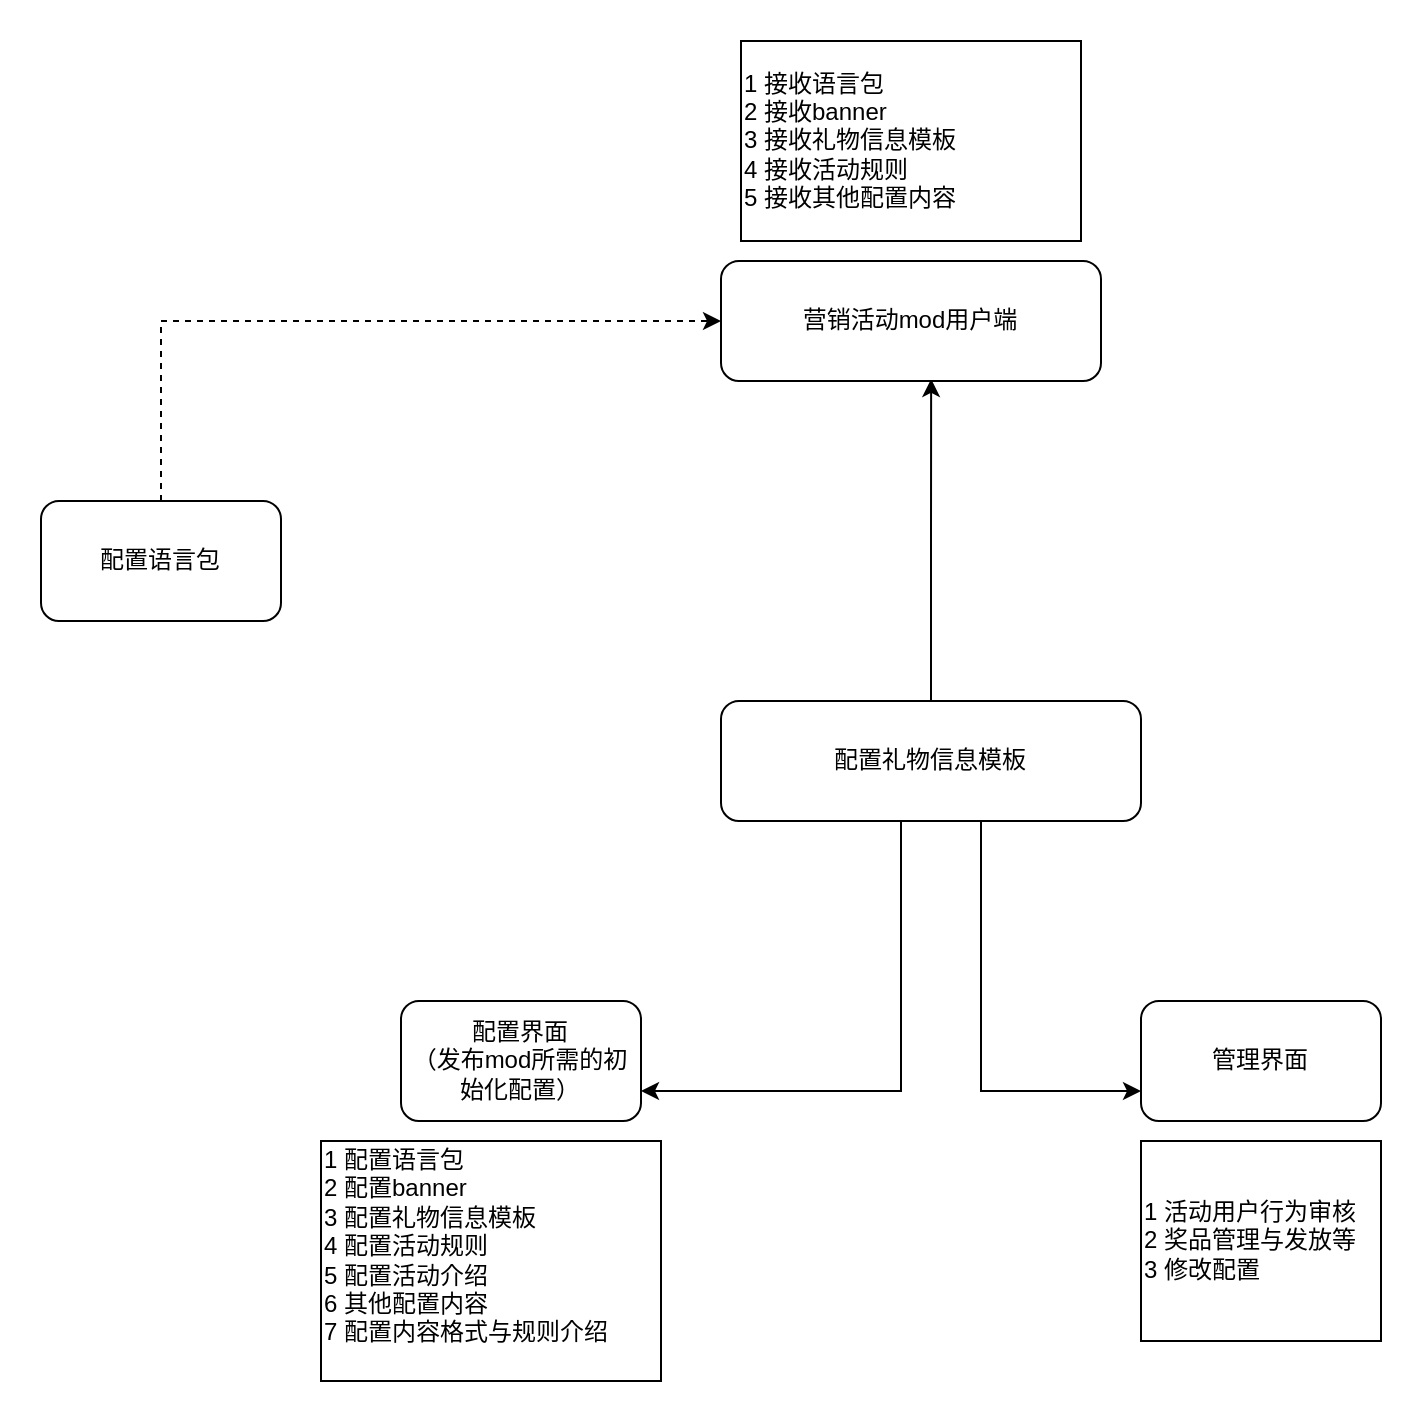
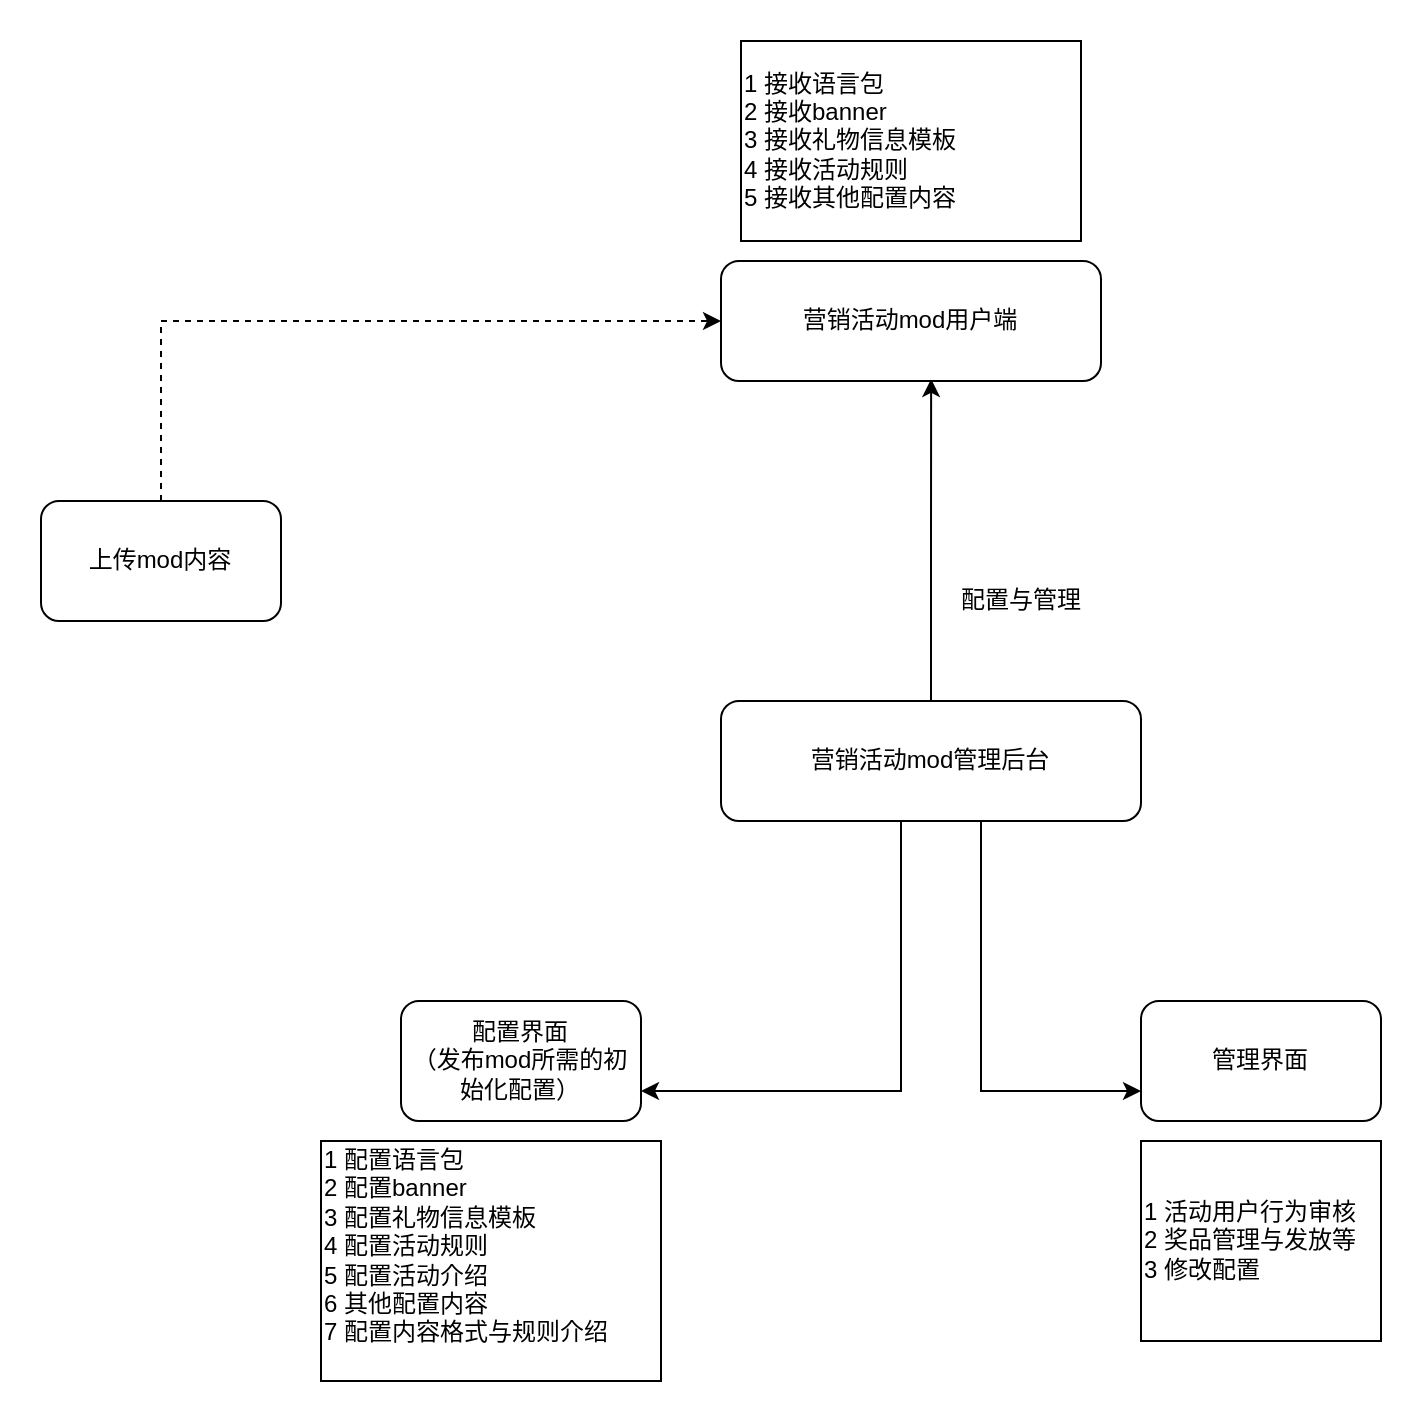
(161, 561) -> (161, 561)
none -> (1021, 601)
(931, 761) -> (931, 761)
